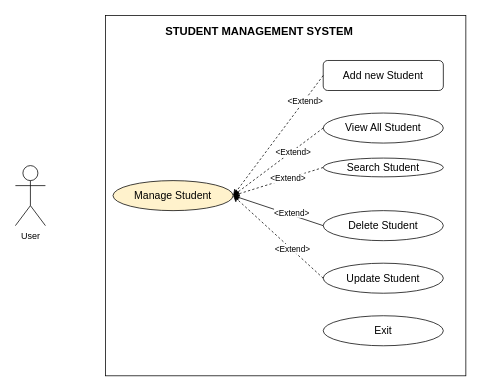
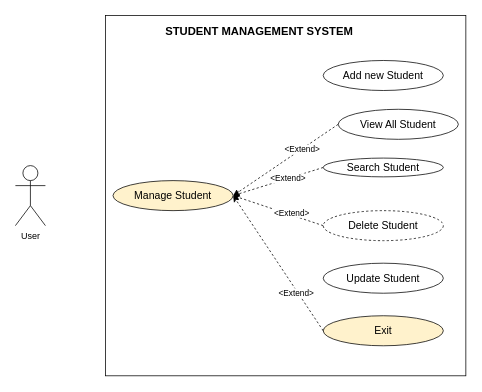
(383, 75) -> (383, 75)
(383, 128) -> (398, 124)
(281, 131) -> none
(257, 204) -> (257, 204)
(383, 225) -> (383, 225)
(281, 239) -> none
none -> (280, 266)
(383, 330) -> (383, 330)
